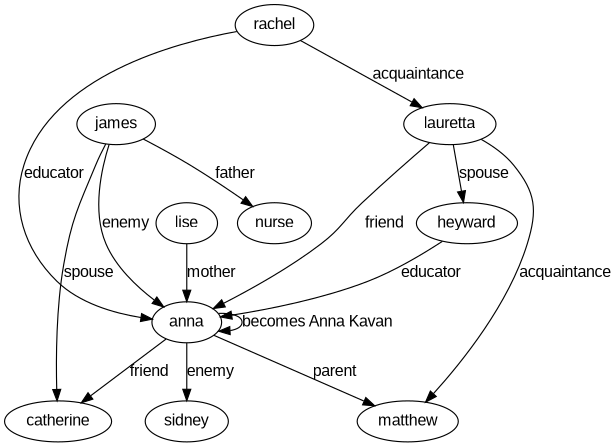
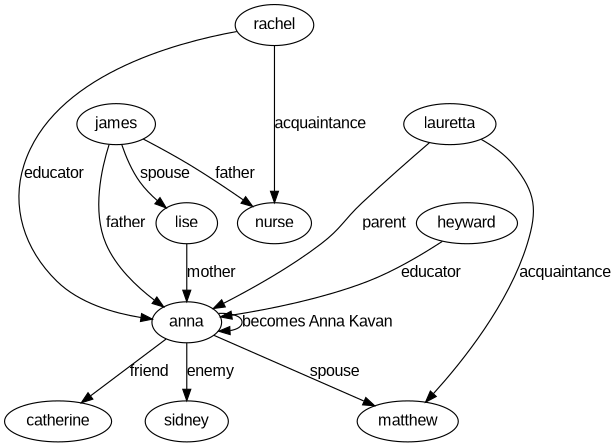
(356, 71) -> (274, 118)
(457, 168) -> none
(126, 223) -> (126, 223)
(384, 223) -> (384, 223)
(64, 263) -> (136, 175)
(335, 372) -> (335, 372)
